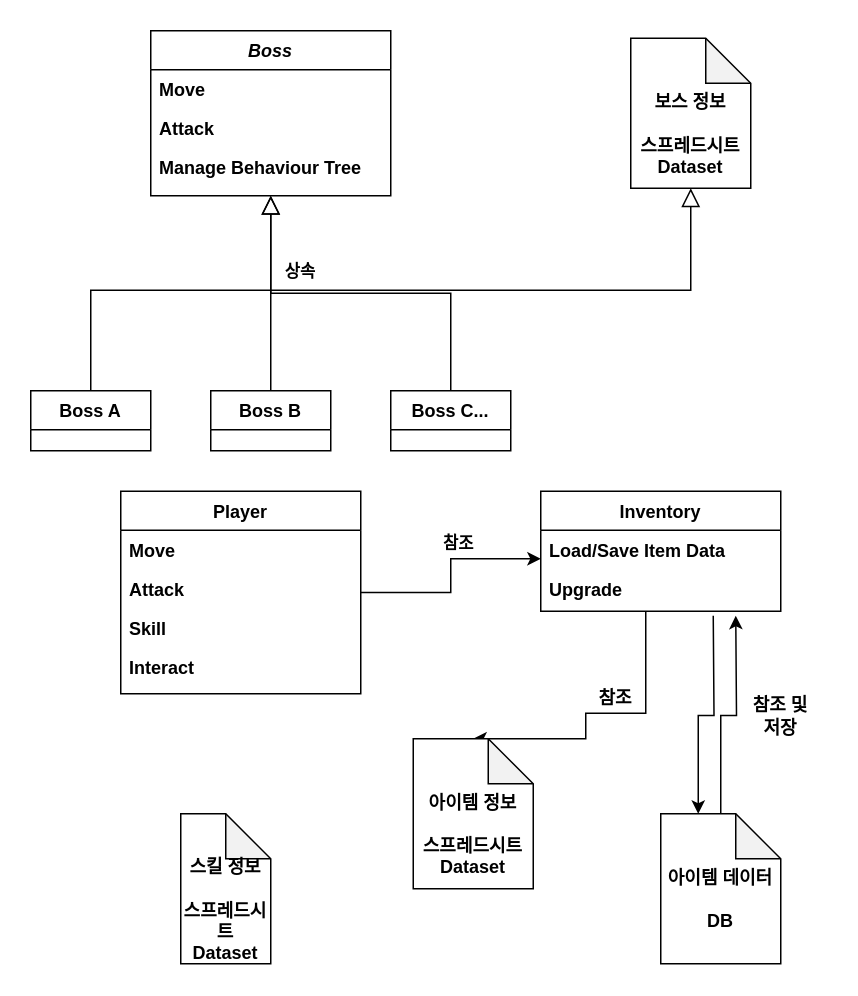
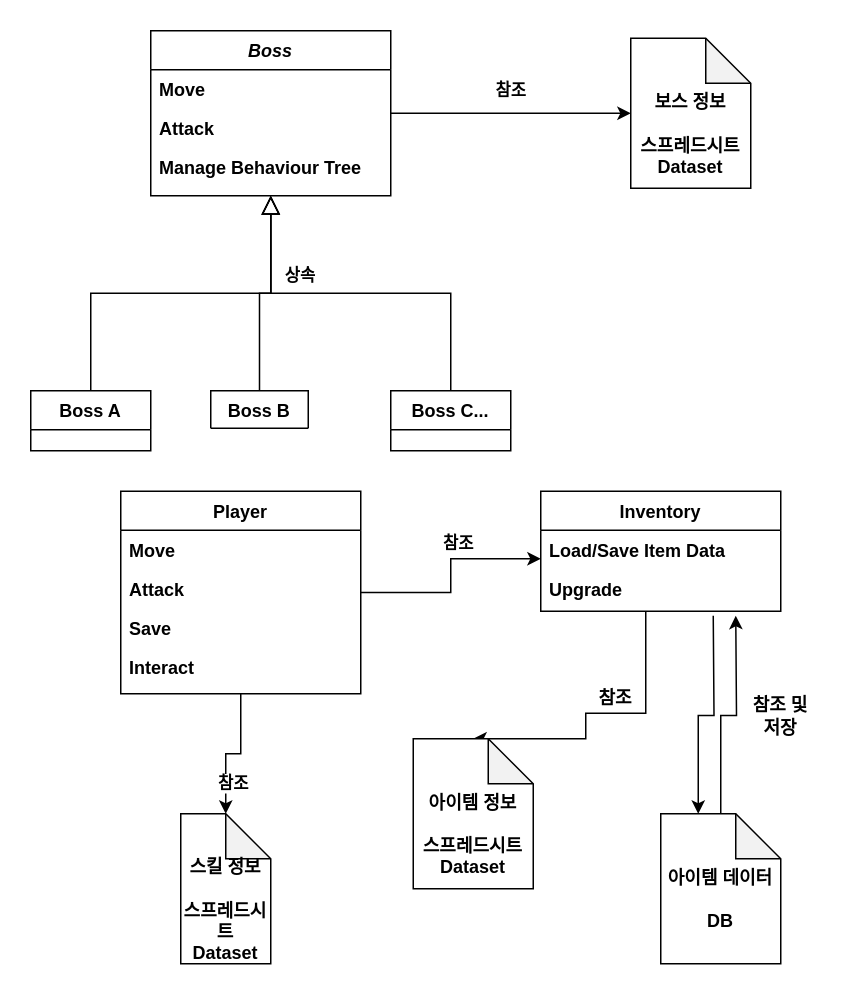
none -> (506, 113)
(430, 290) -> (172, 293)
(271, 421) -> (260, 410)
(147, 629) -> (149, 629)
none -> (238, 754)
